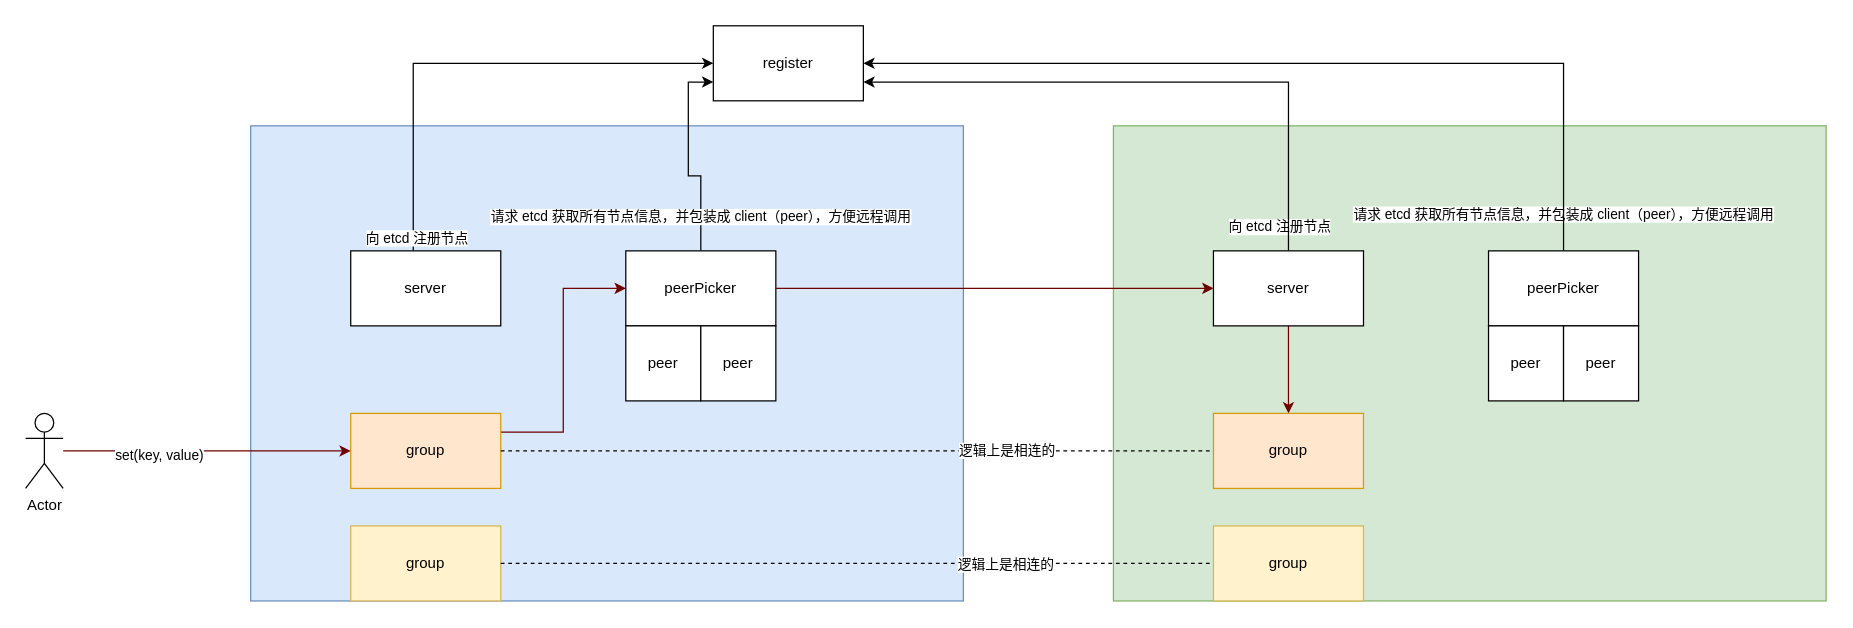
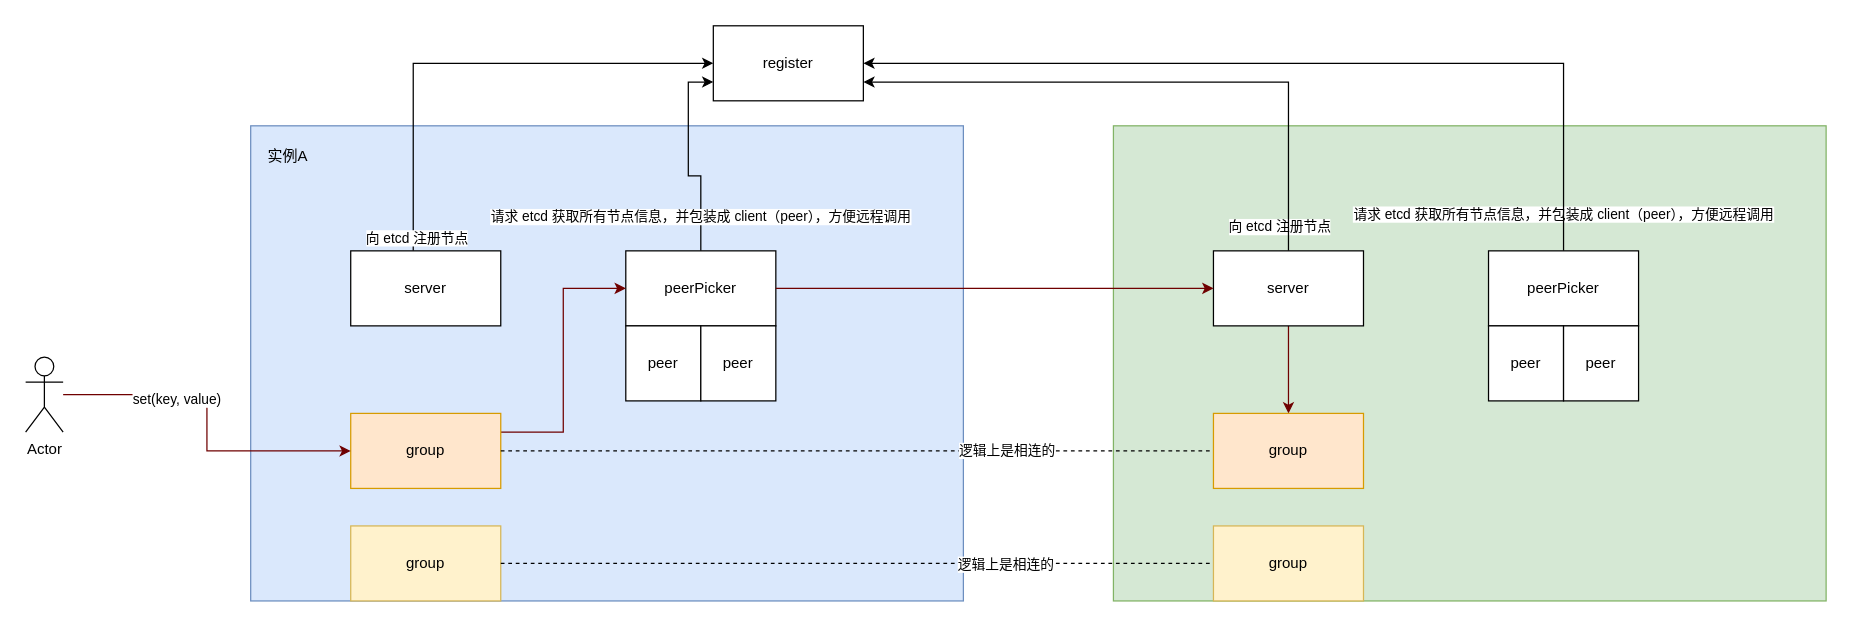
none -> (288, 157)
(44, 451) -> (44, 394)
